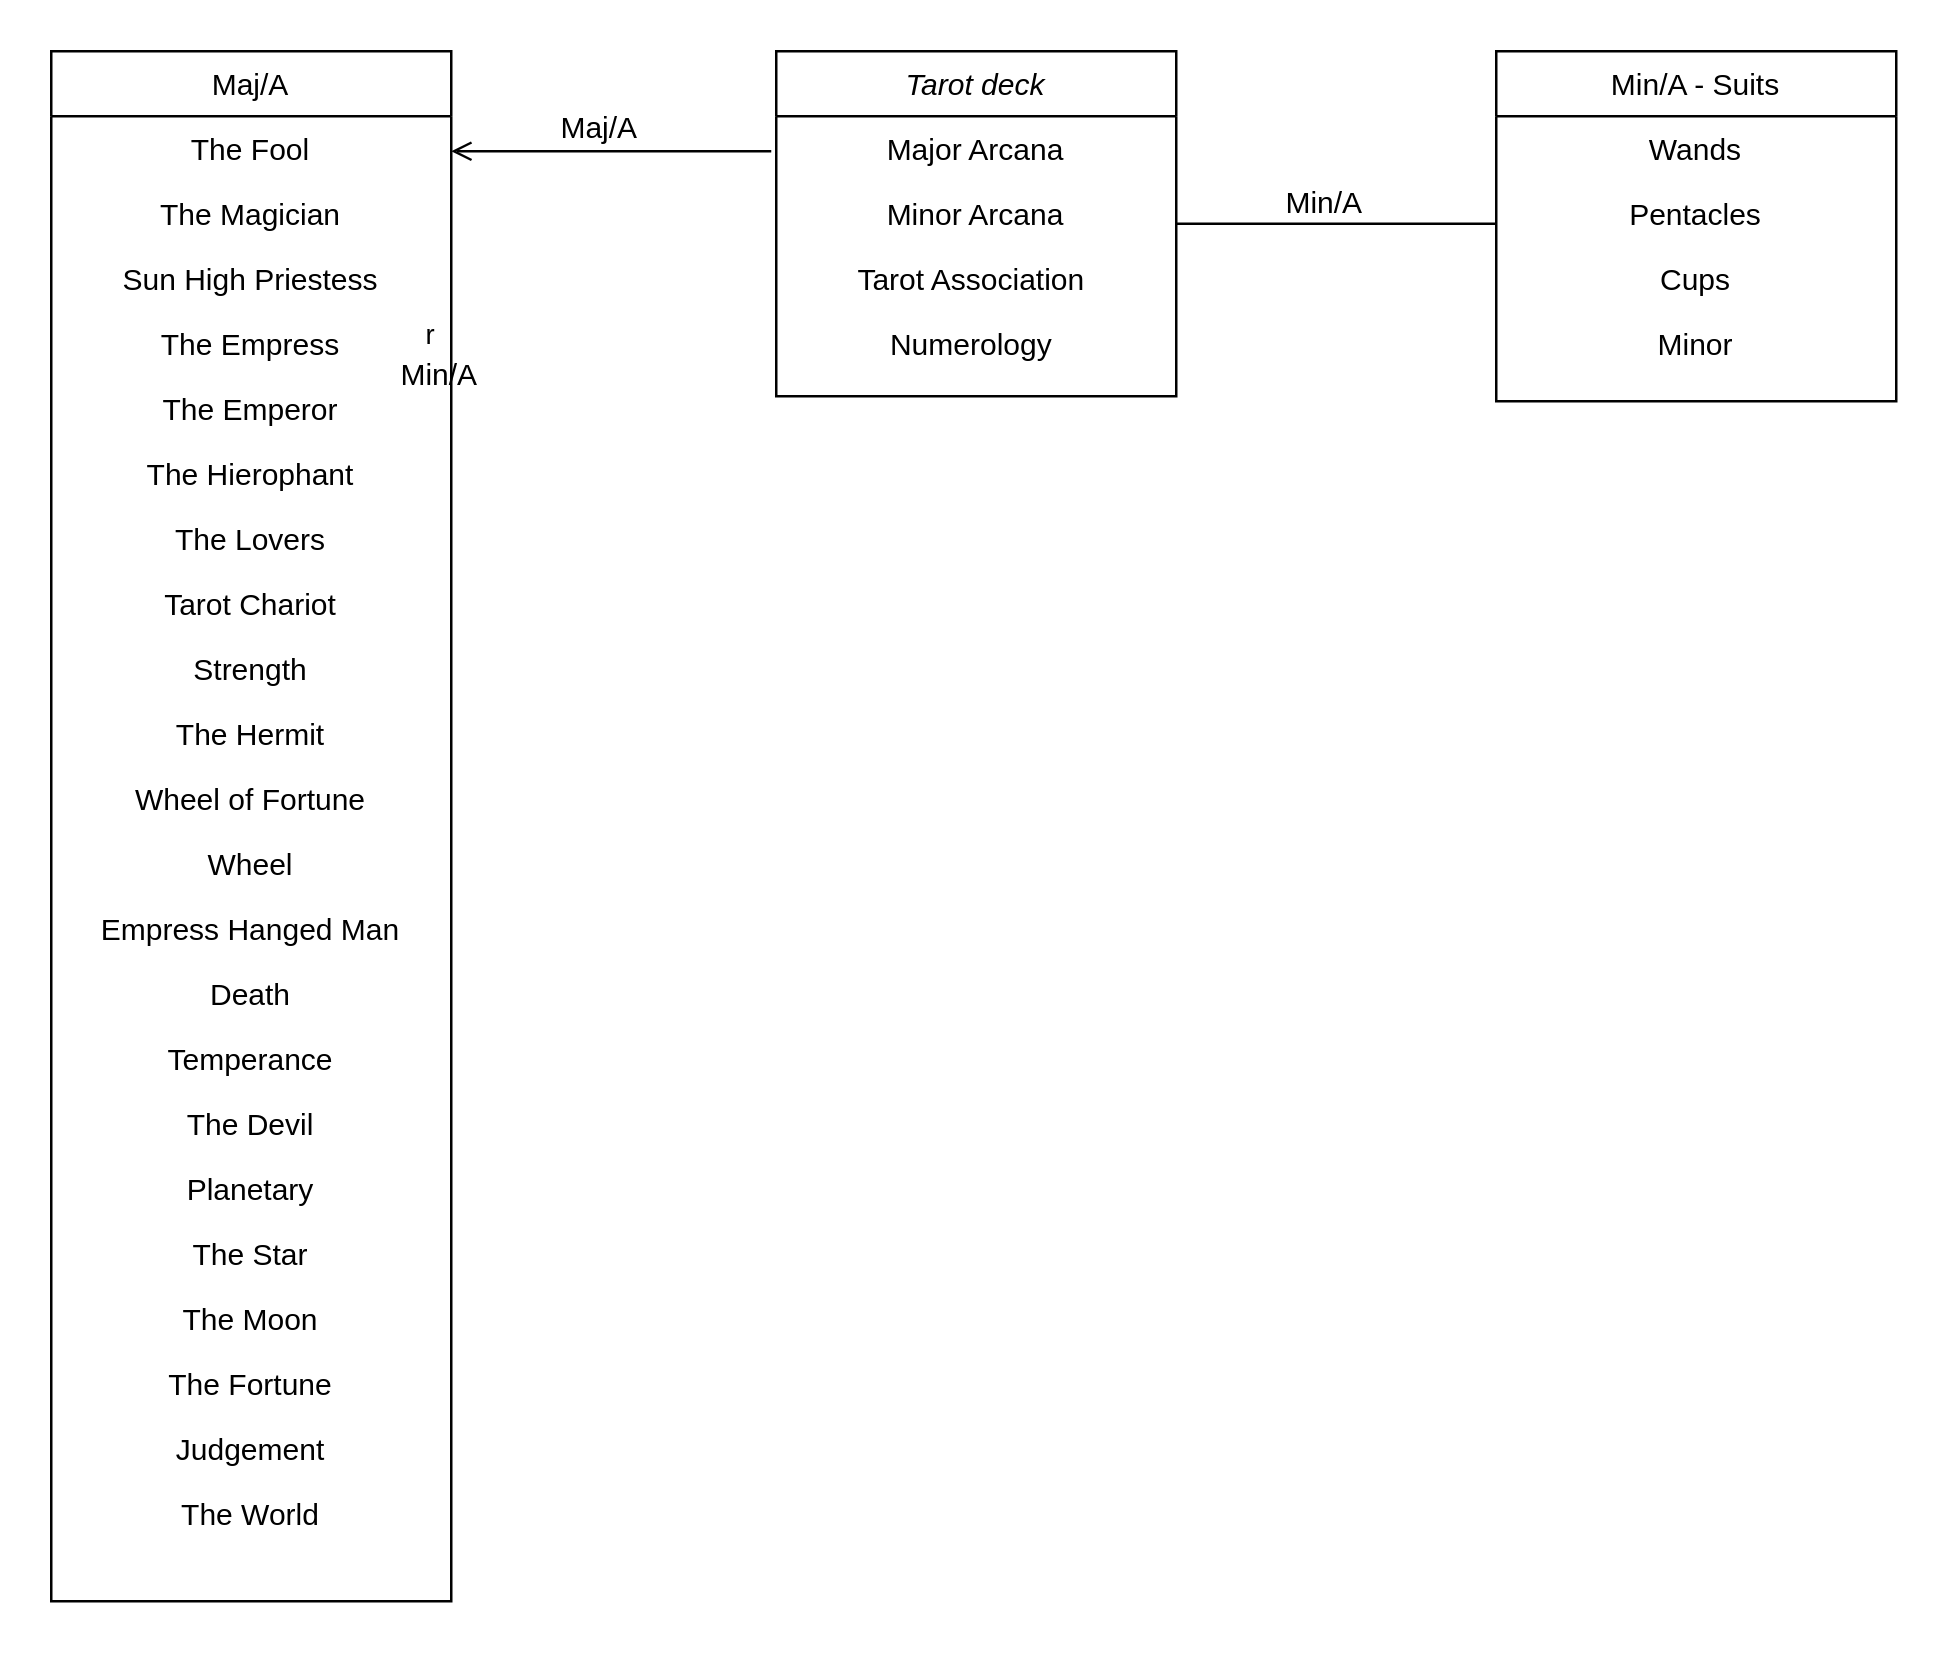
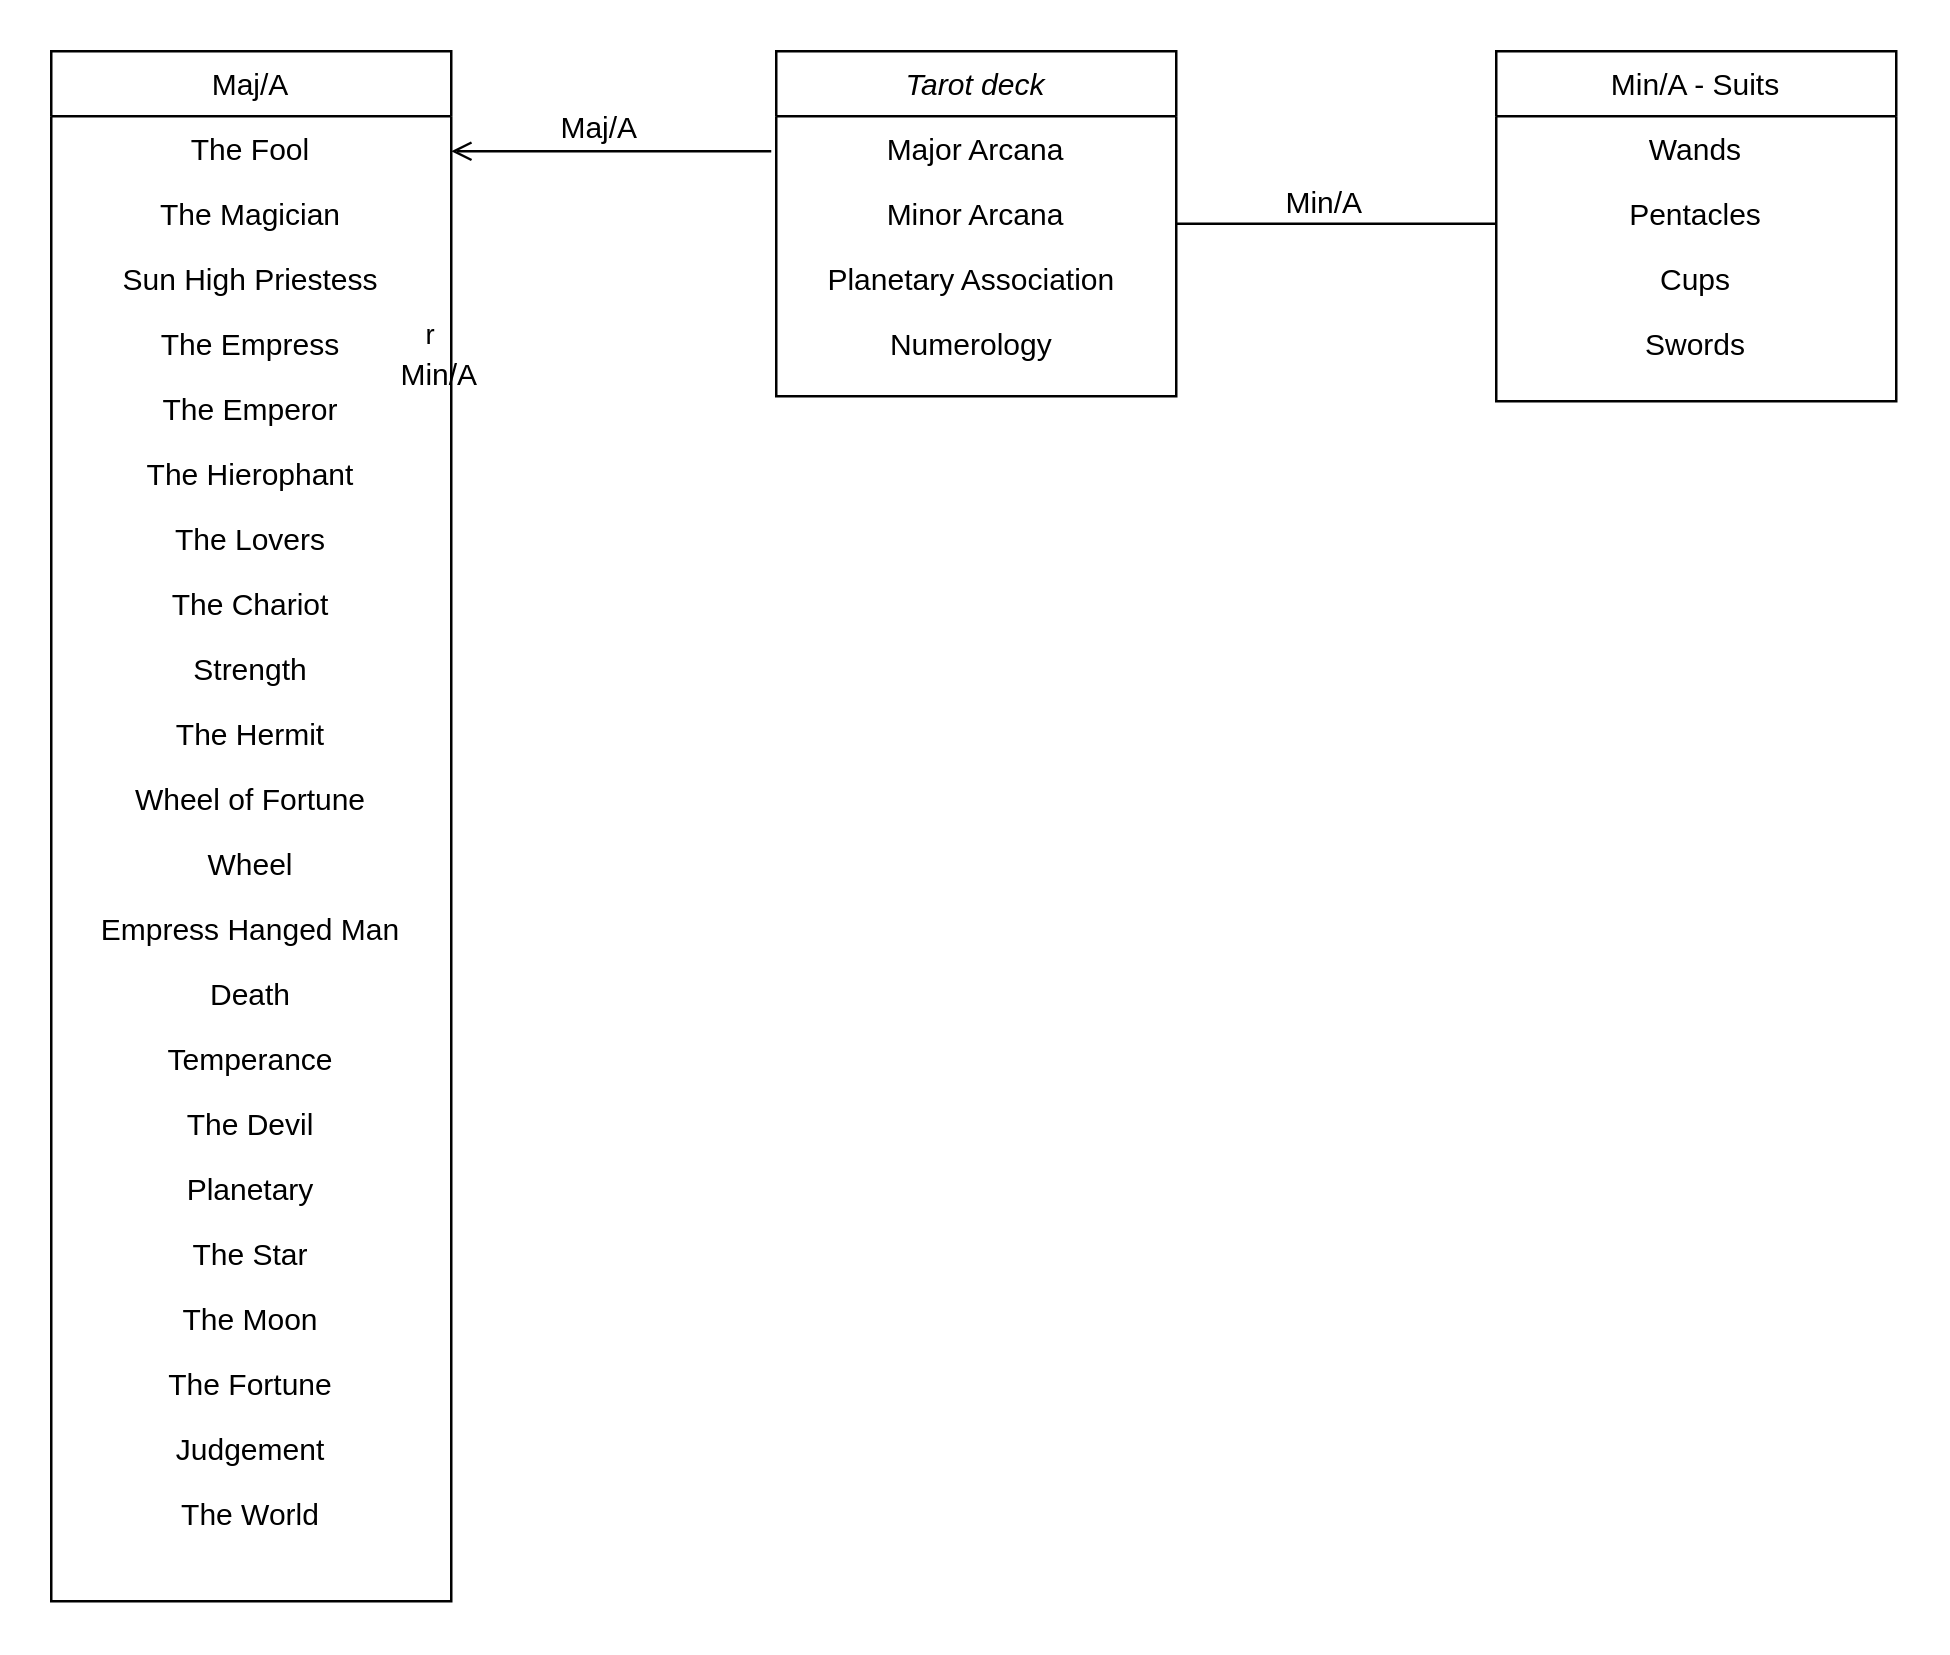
(975, 280) -> (975, 280)
(1695, 345) -> (1695, 345)
(250, 605) -> (250, 605)
